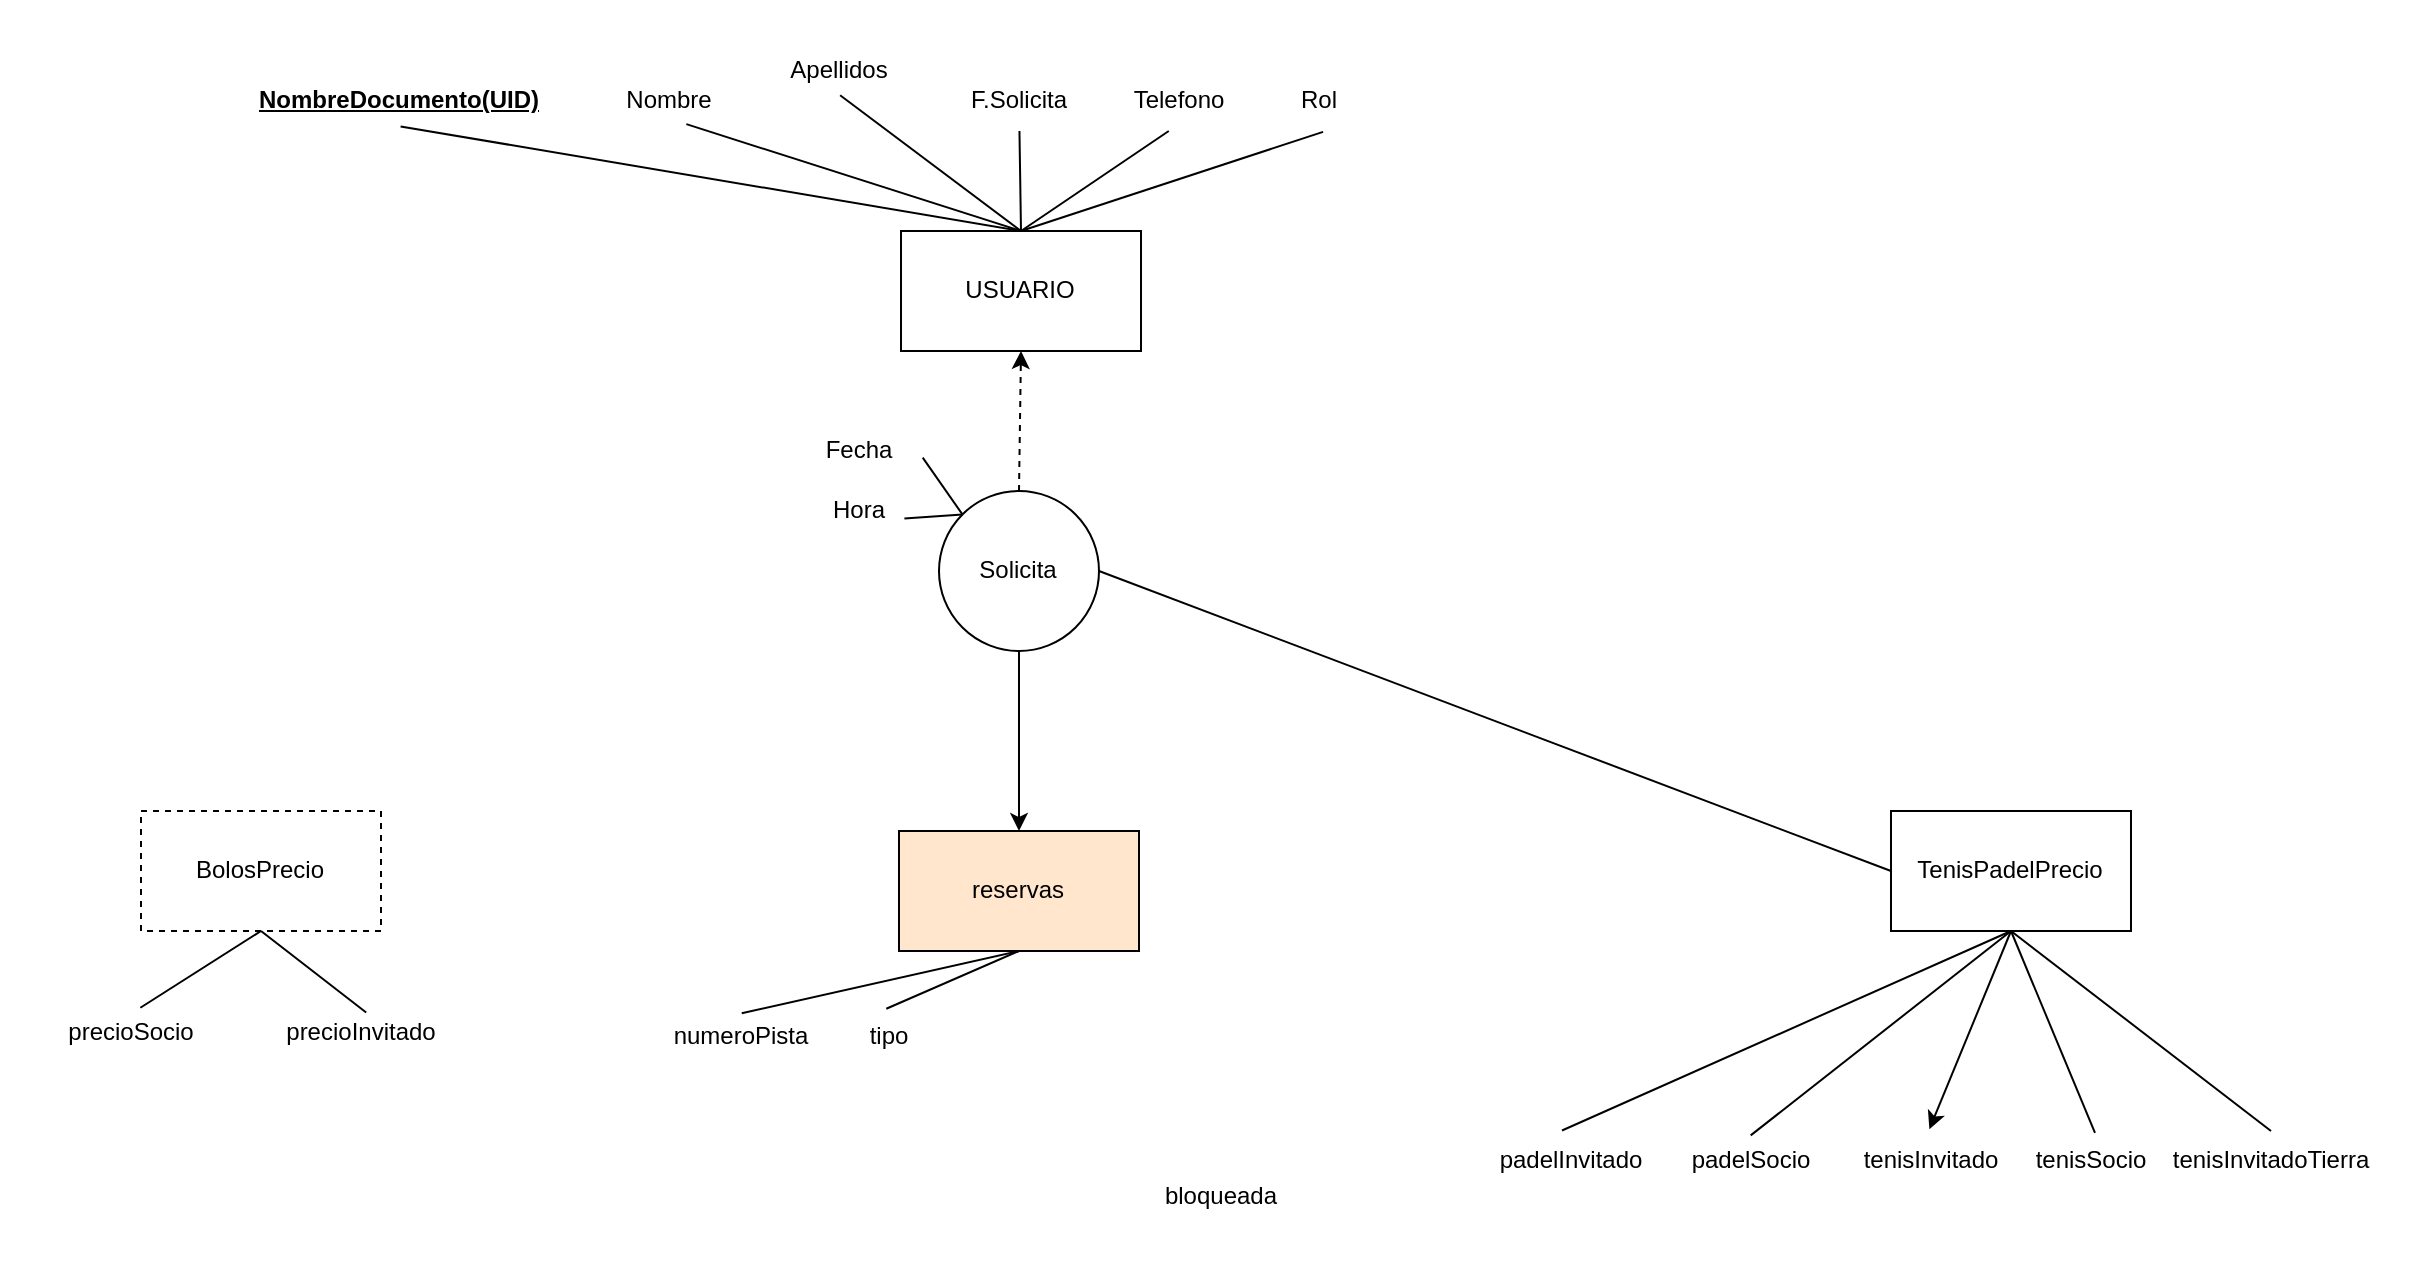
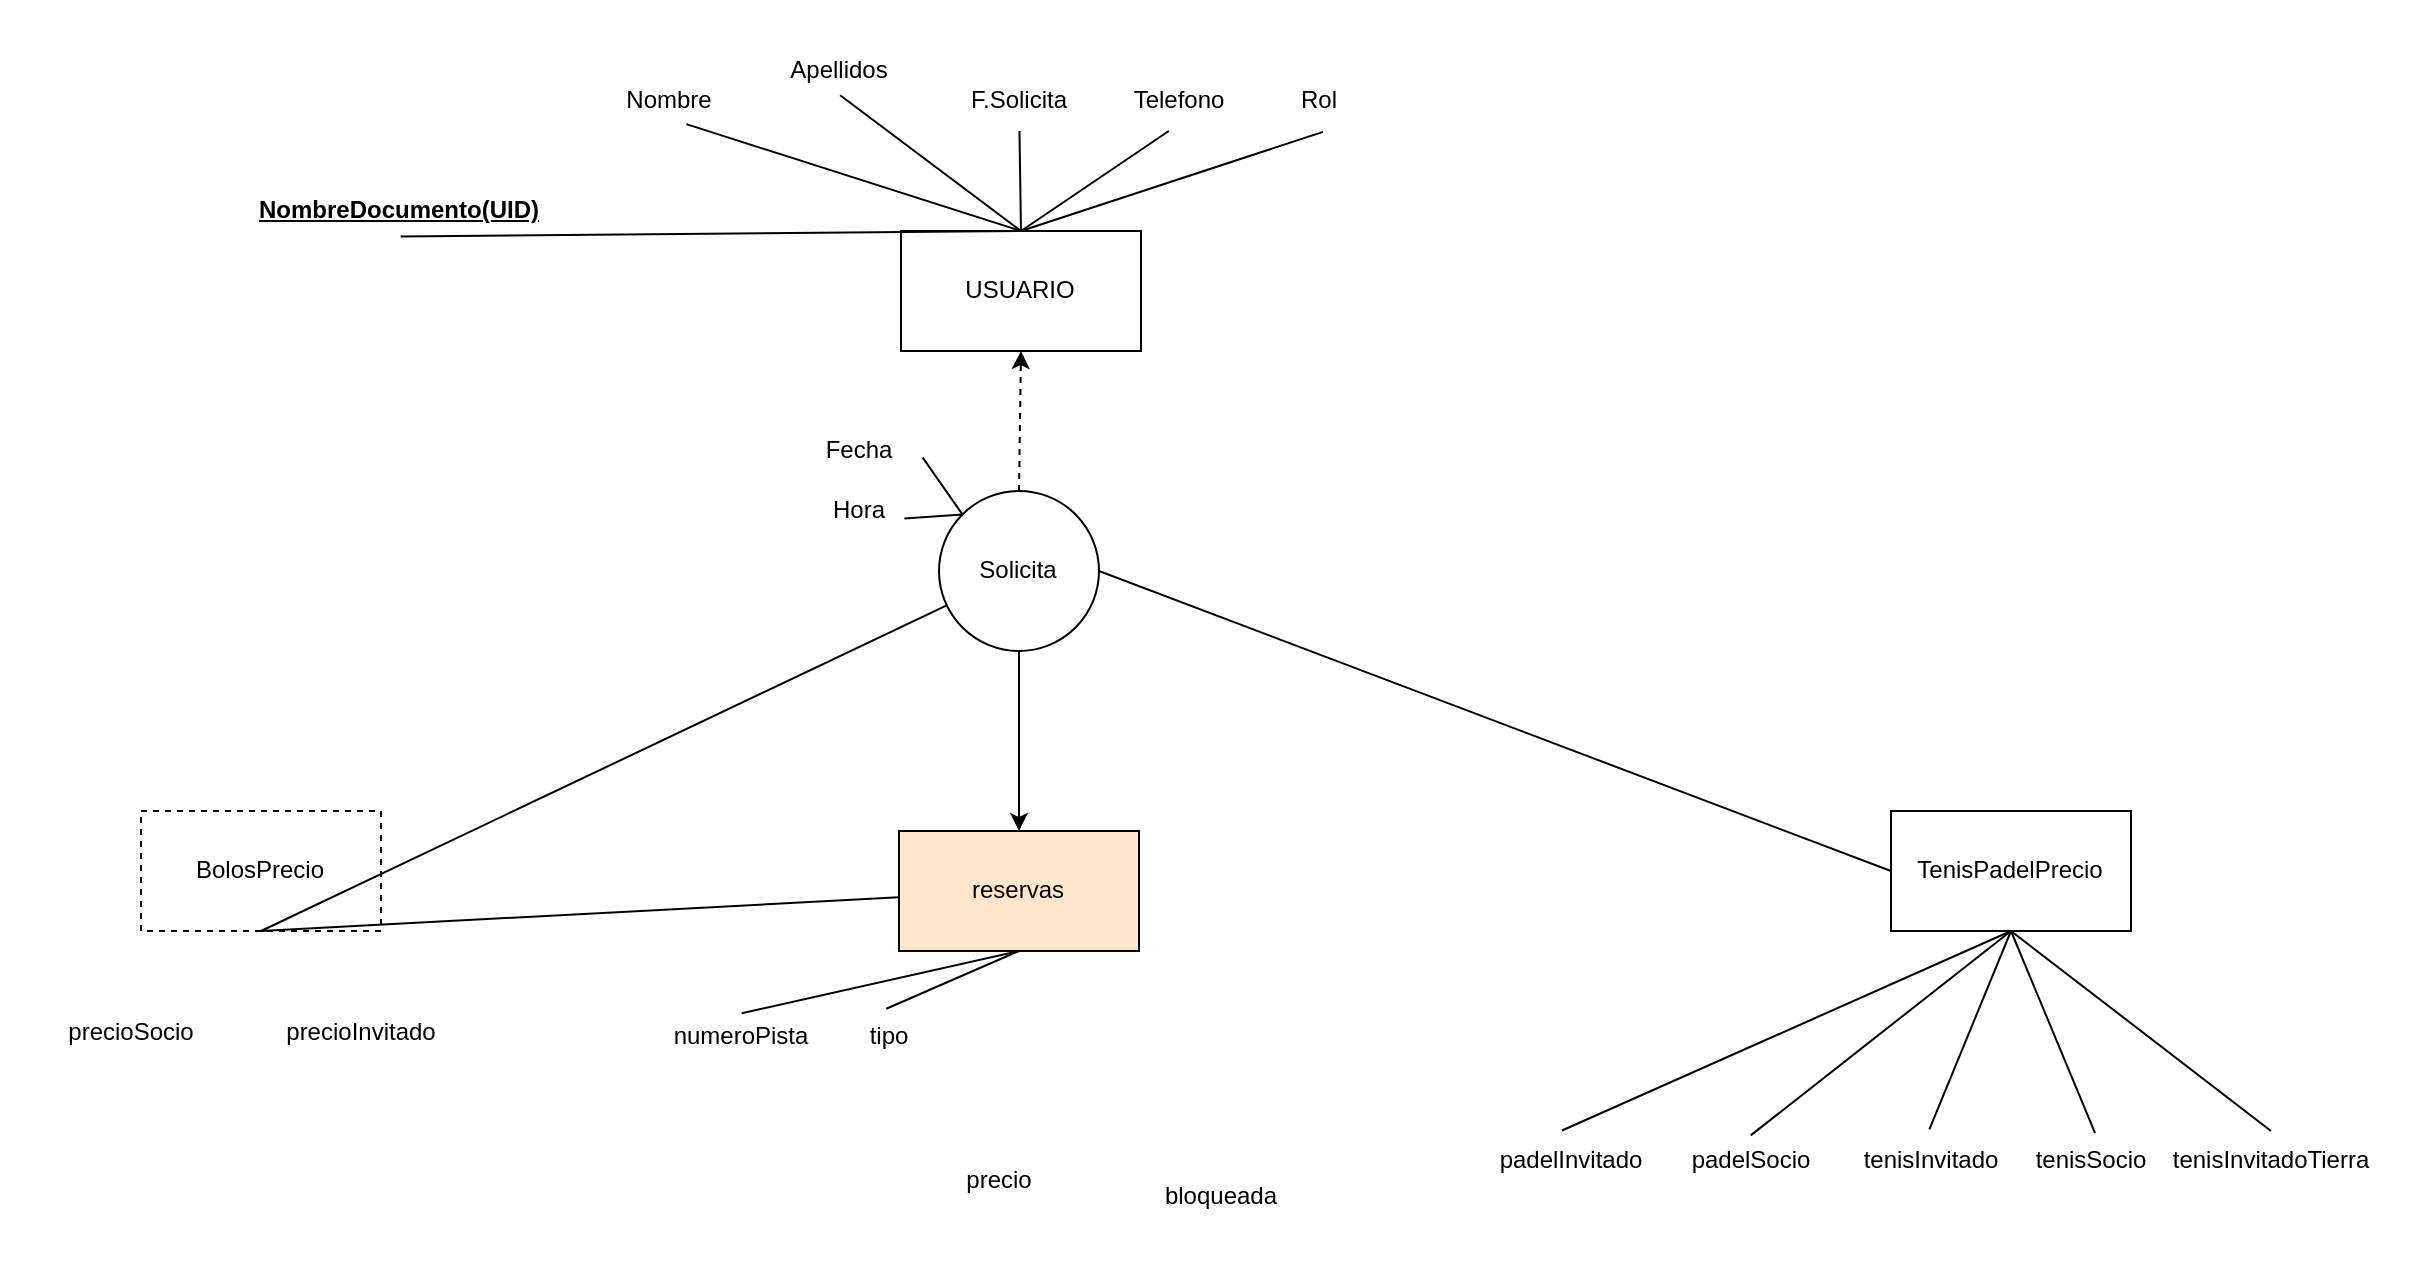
(399, 101) -> (399, 211)
(201, 969) -> (584, 914)
(316, 973) -> (606, 767)
(1935, 1116) -> (1933, 1121)
none -> (999, 1181)
